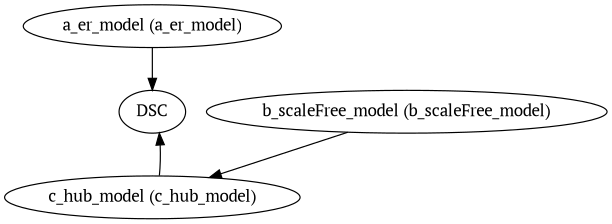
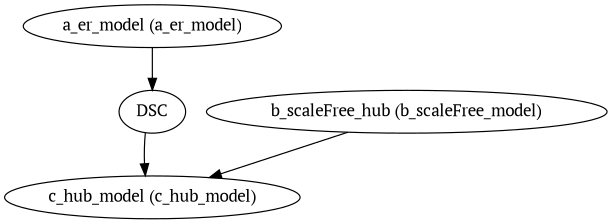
(407, 112) -> (407, 112)
(160, 160) -> (144, 148)
